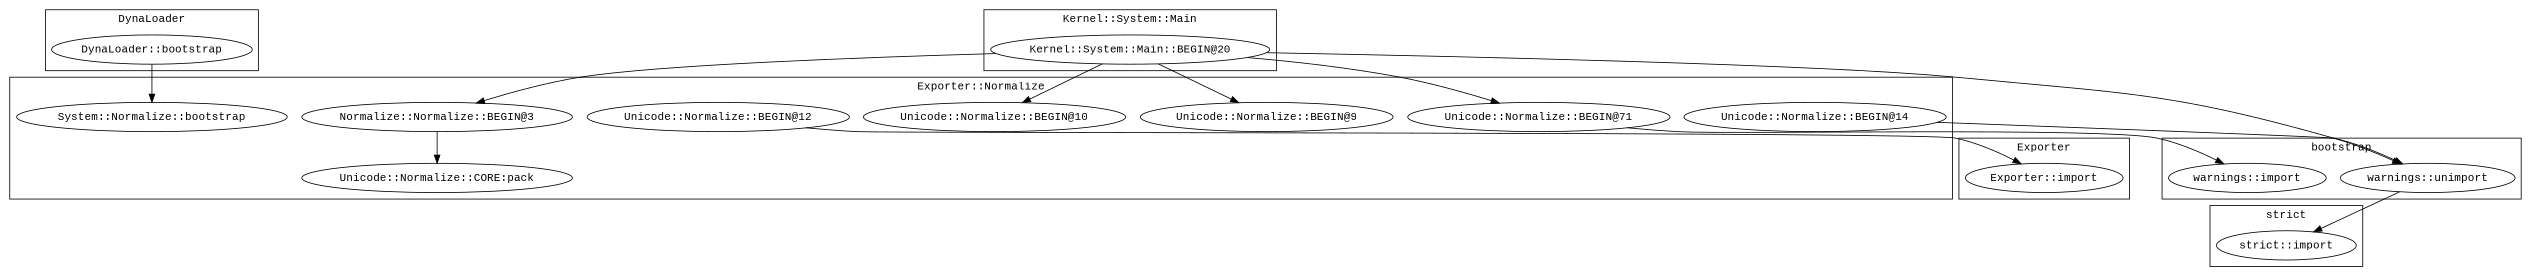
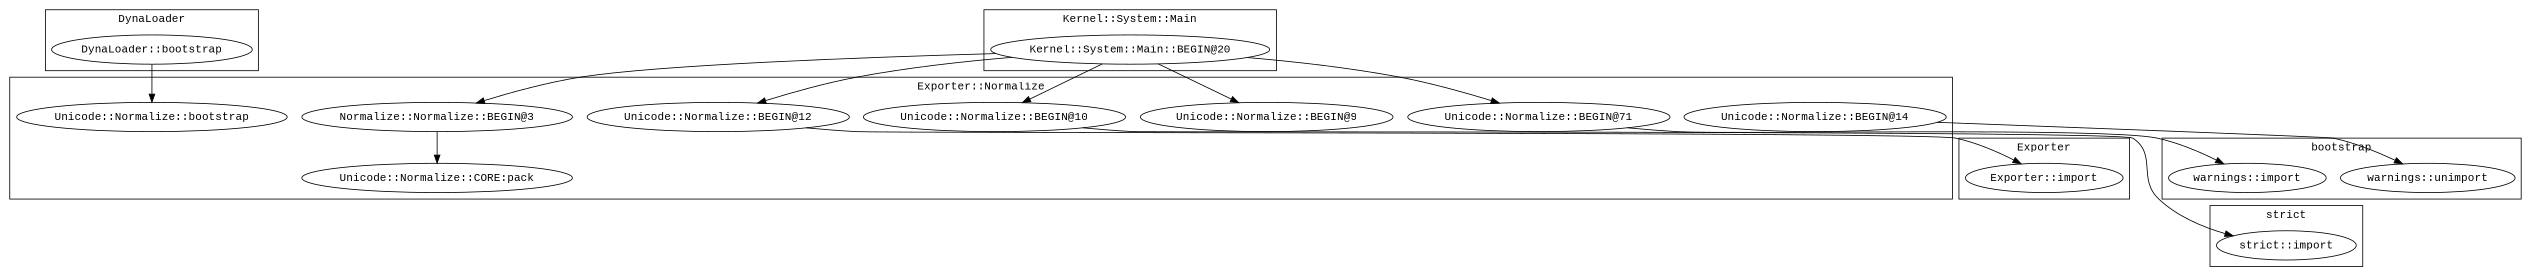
(1835, 69) -> (888, 72)
(152, 117) -> (152, 117)
(2356, 212) -> (1680, 132)
